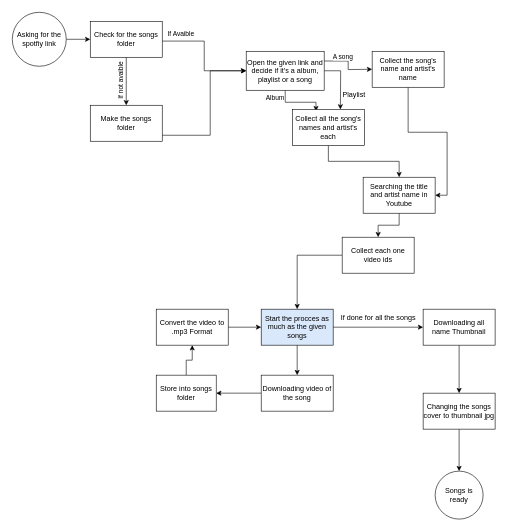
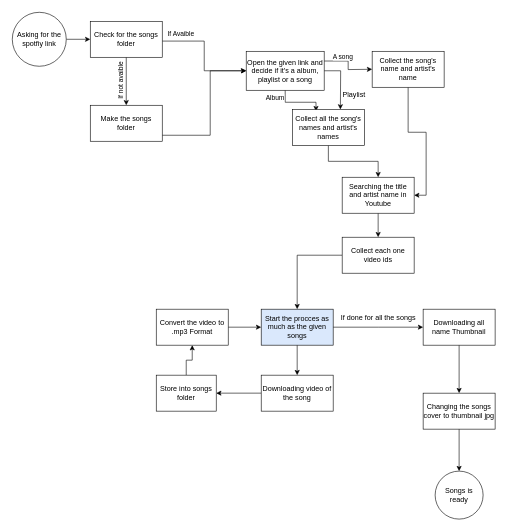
(329, 128) -> (329, 128)
(399, 195) -> (378, 195)
